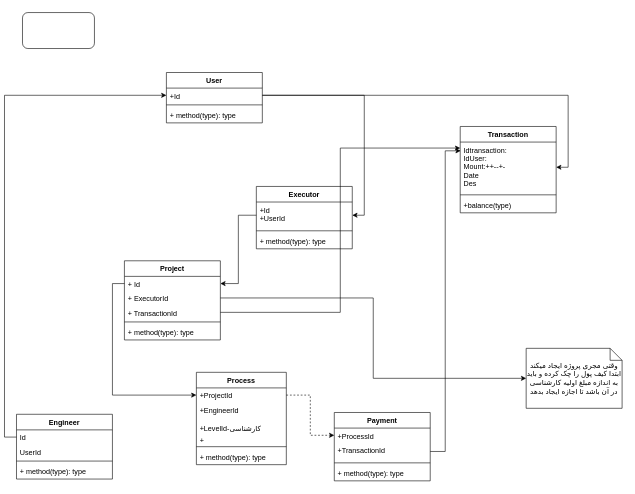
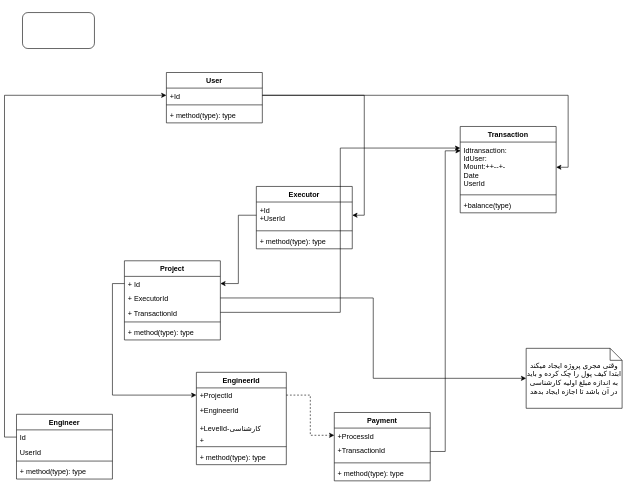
(490, 150) -> (490, 150)
(241, 380) -> (241, 380)
